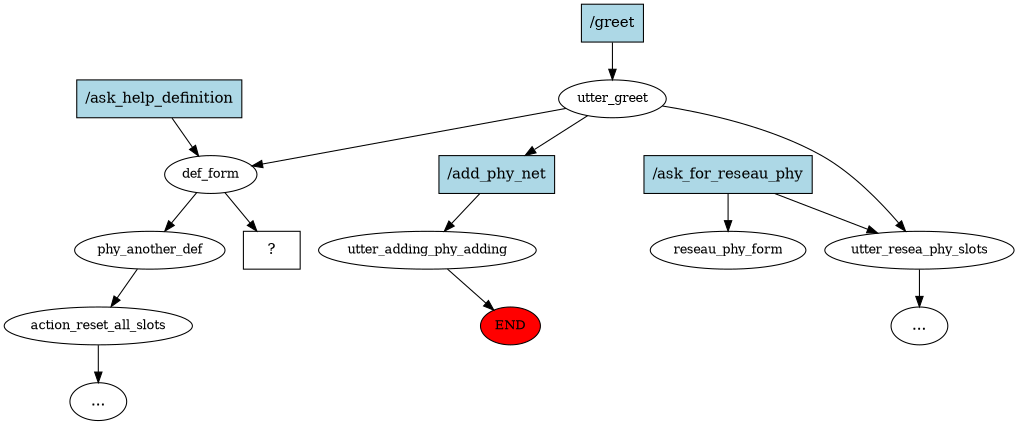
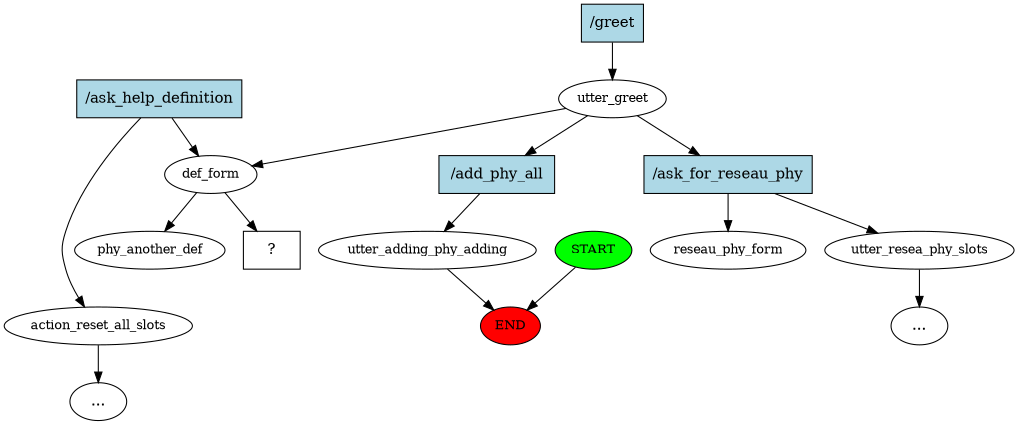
(792, 142) -> (664, 133)
(497, 175) -> (497, 175)
none -> (594, 250)
(127, 284) -> (79, 201)
